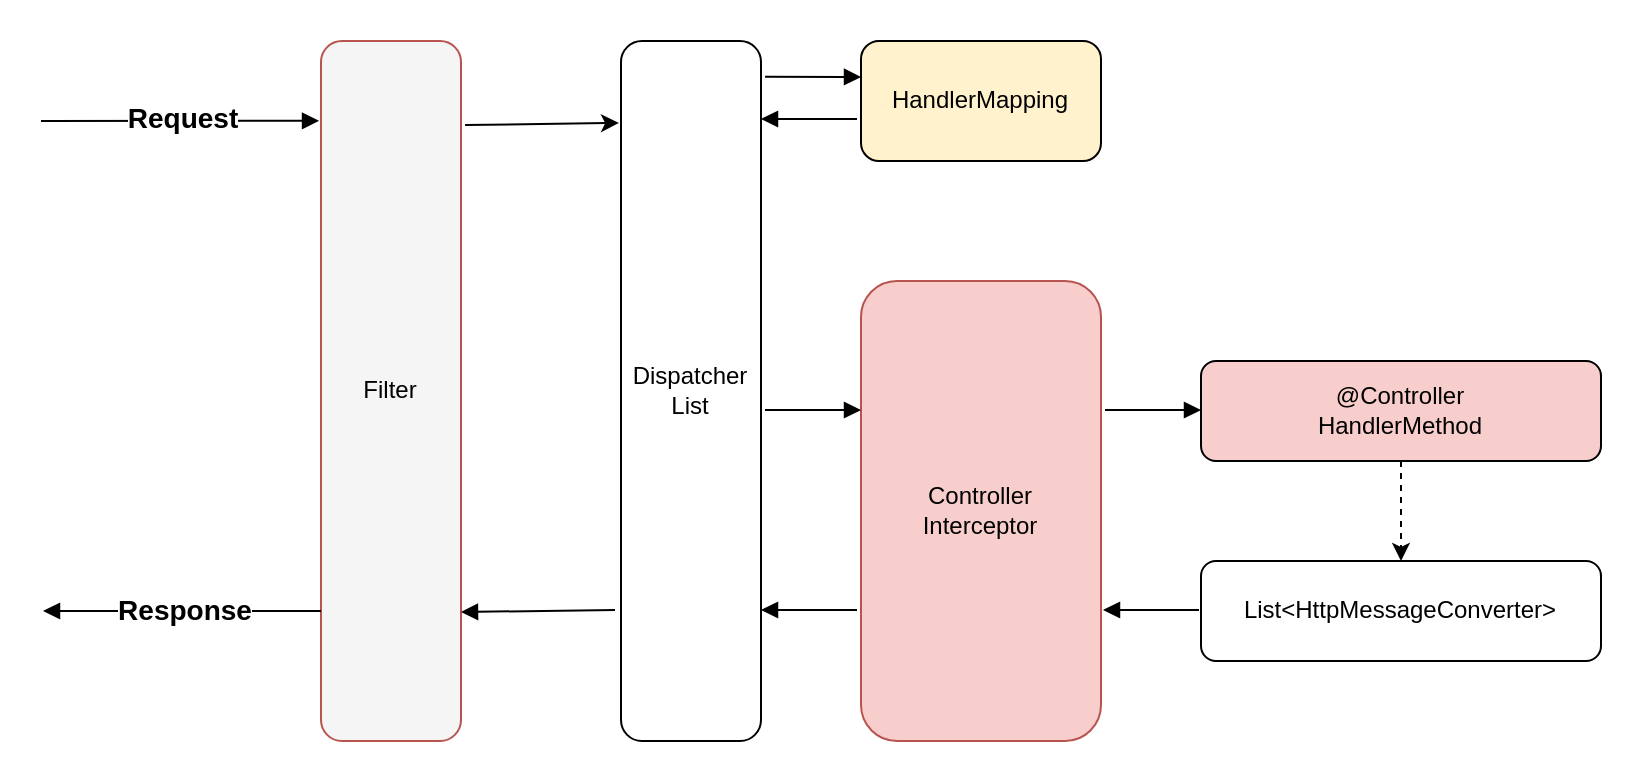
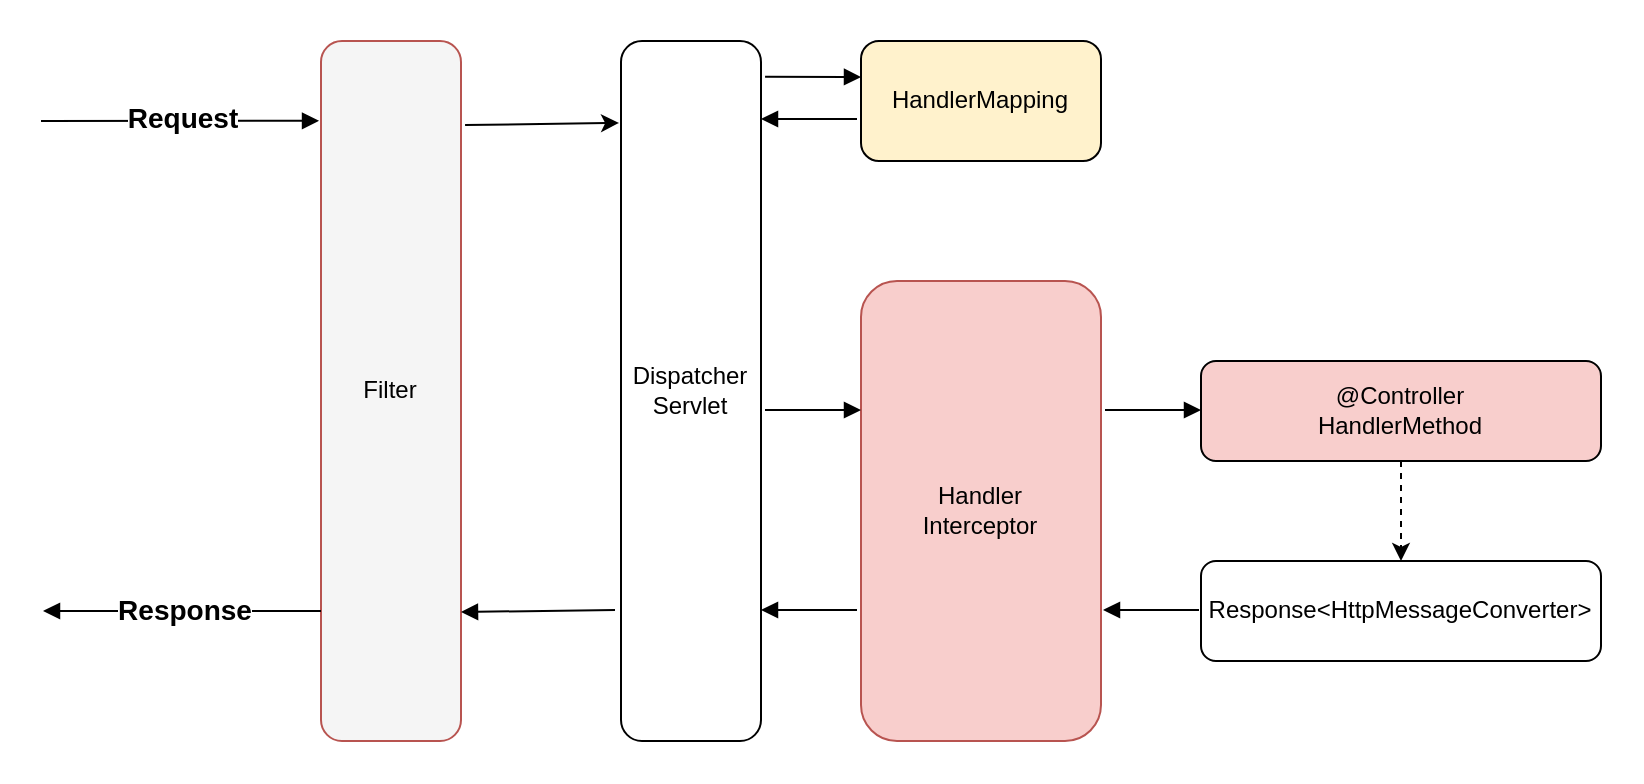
(691, 391) -> (691, 391)
(981, 511) -> (981, 511)
(1401, 611) -> (1401, 611)
